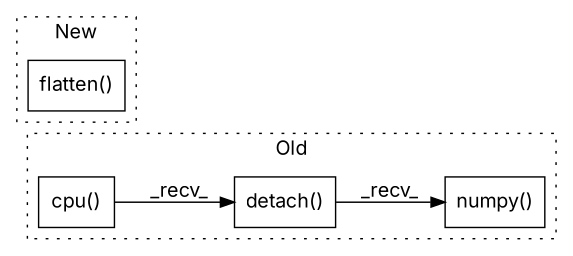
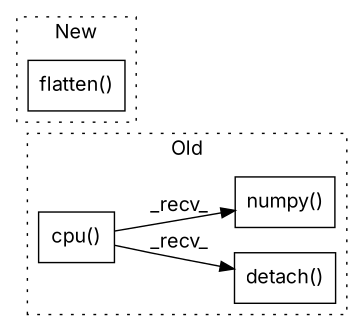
(383, 202) -> (168, 222)
